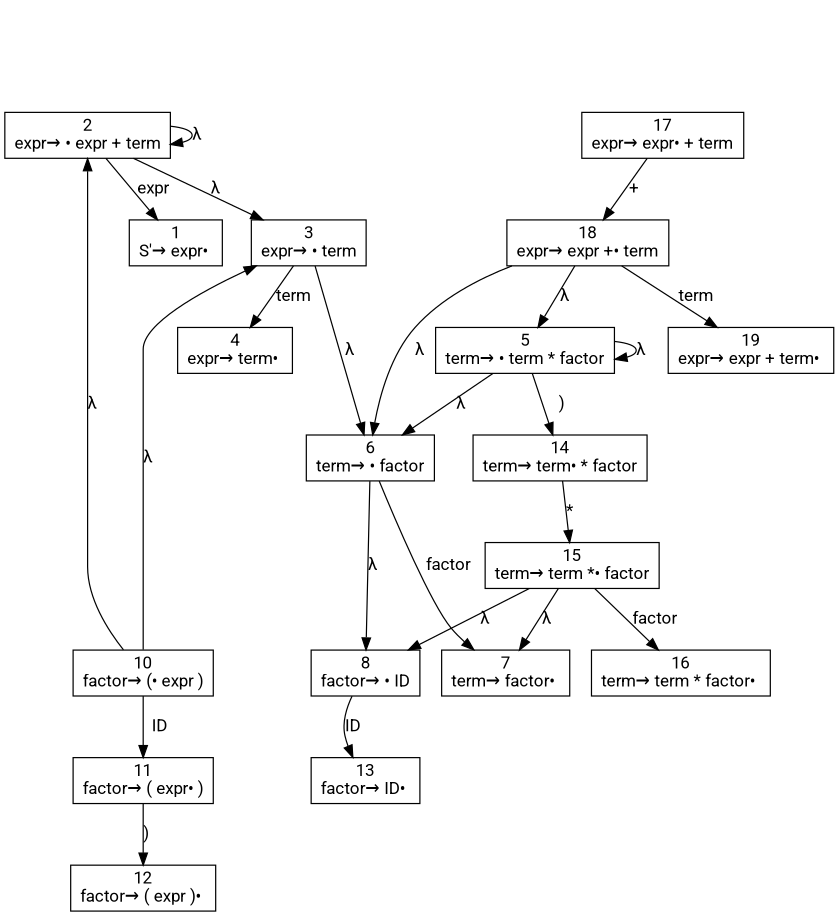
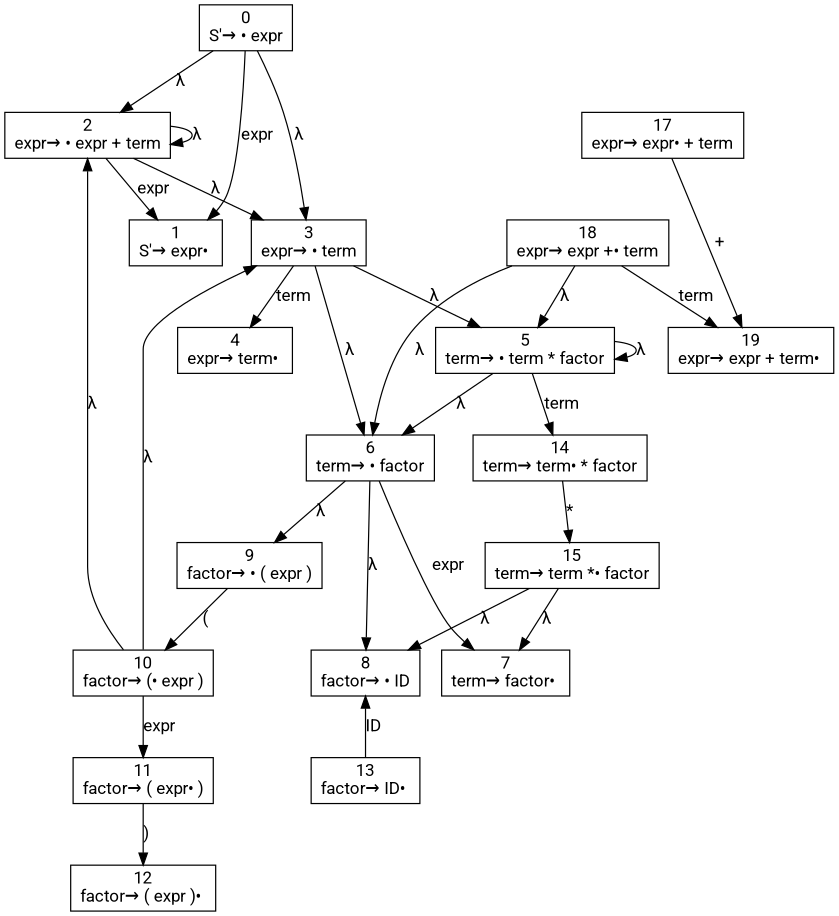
none -> (246, 28)
(629, 184) -> (705, 237)
none -> (411, 294)
(562, 404) -> (562, 404)
none -> (250, 566)
(448, 566) -> (448, 566)
(681, 673) -> none
(344, 721) -> (366, 733)
(160, 727) -> (160, 727)
